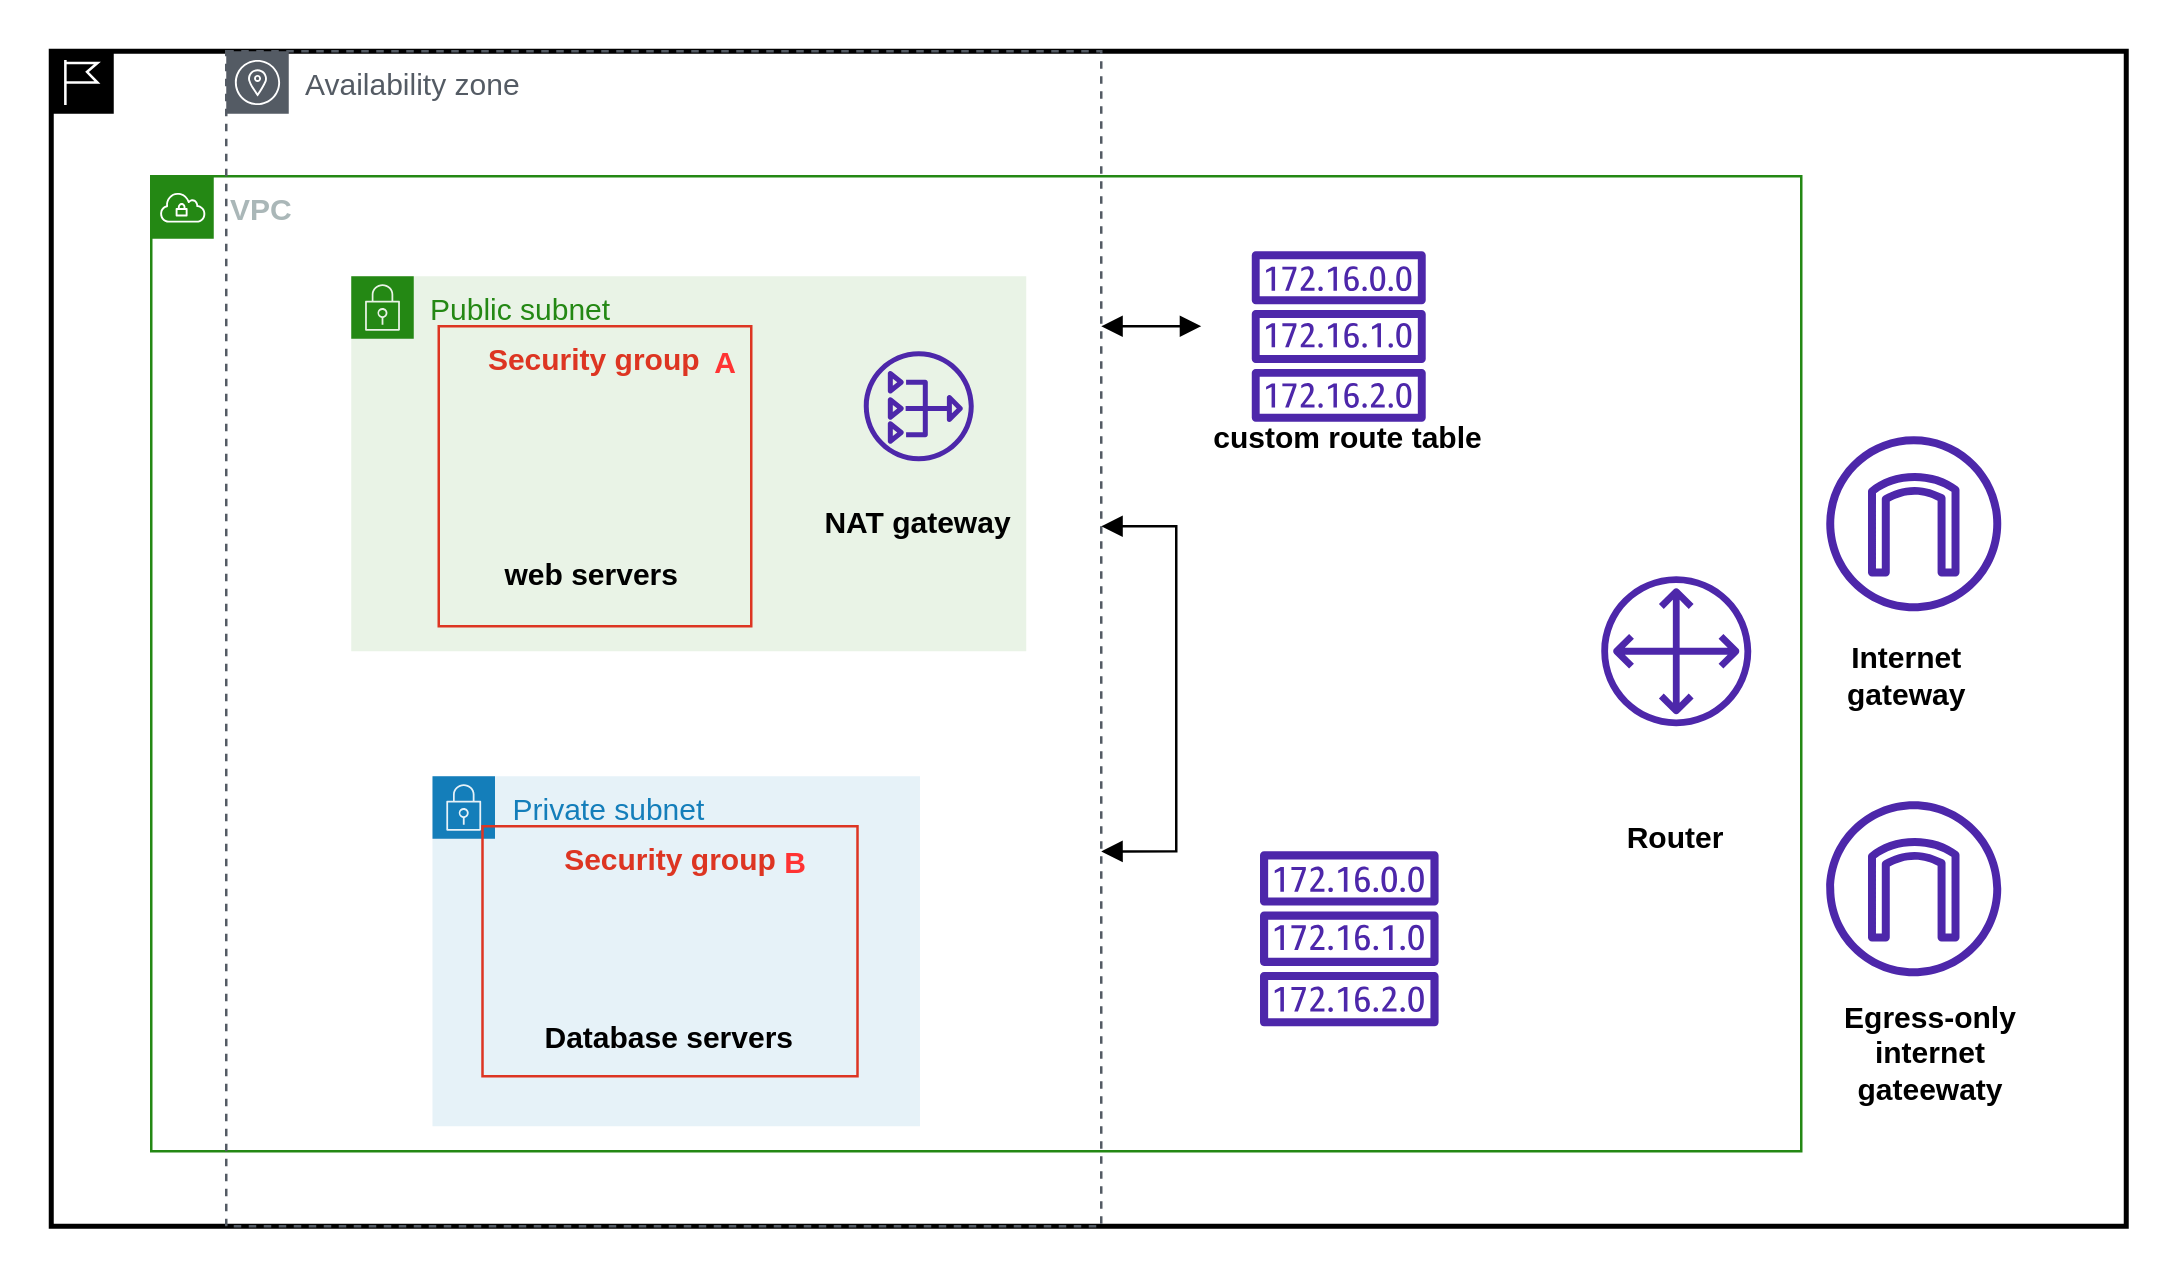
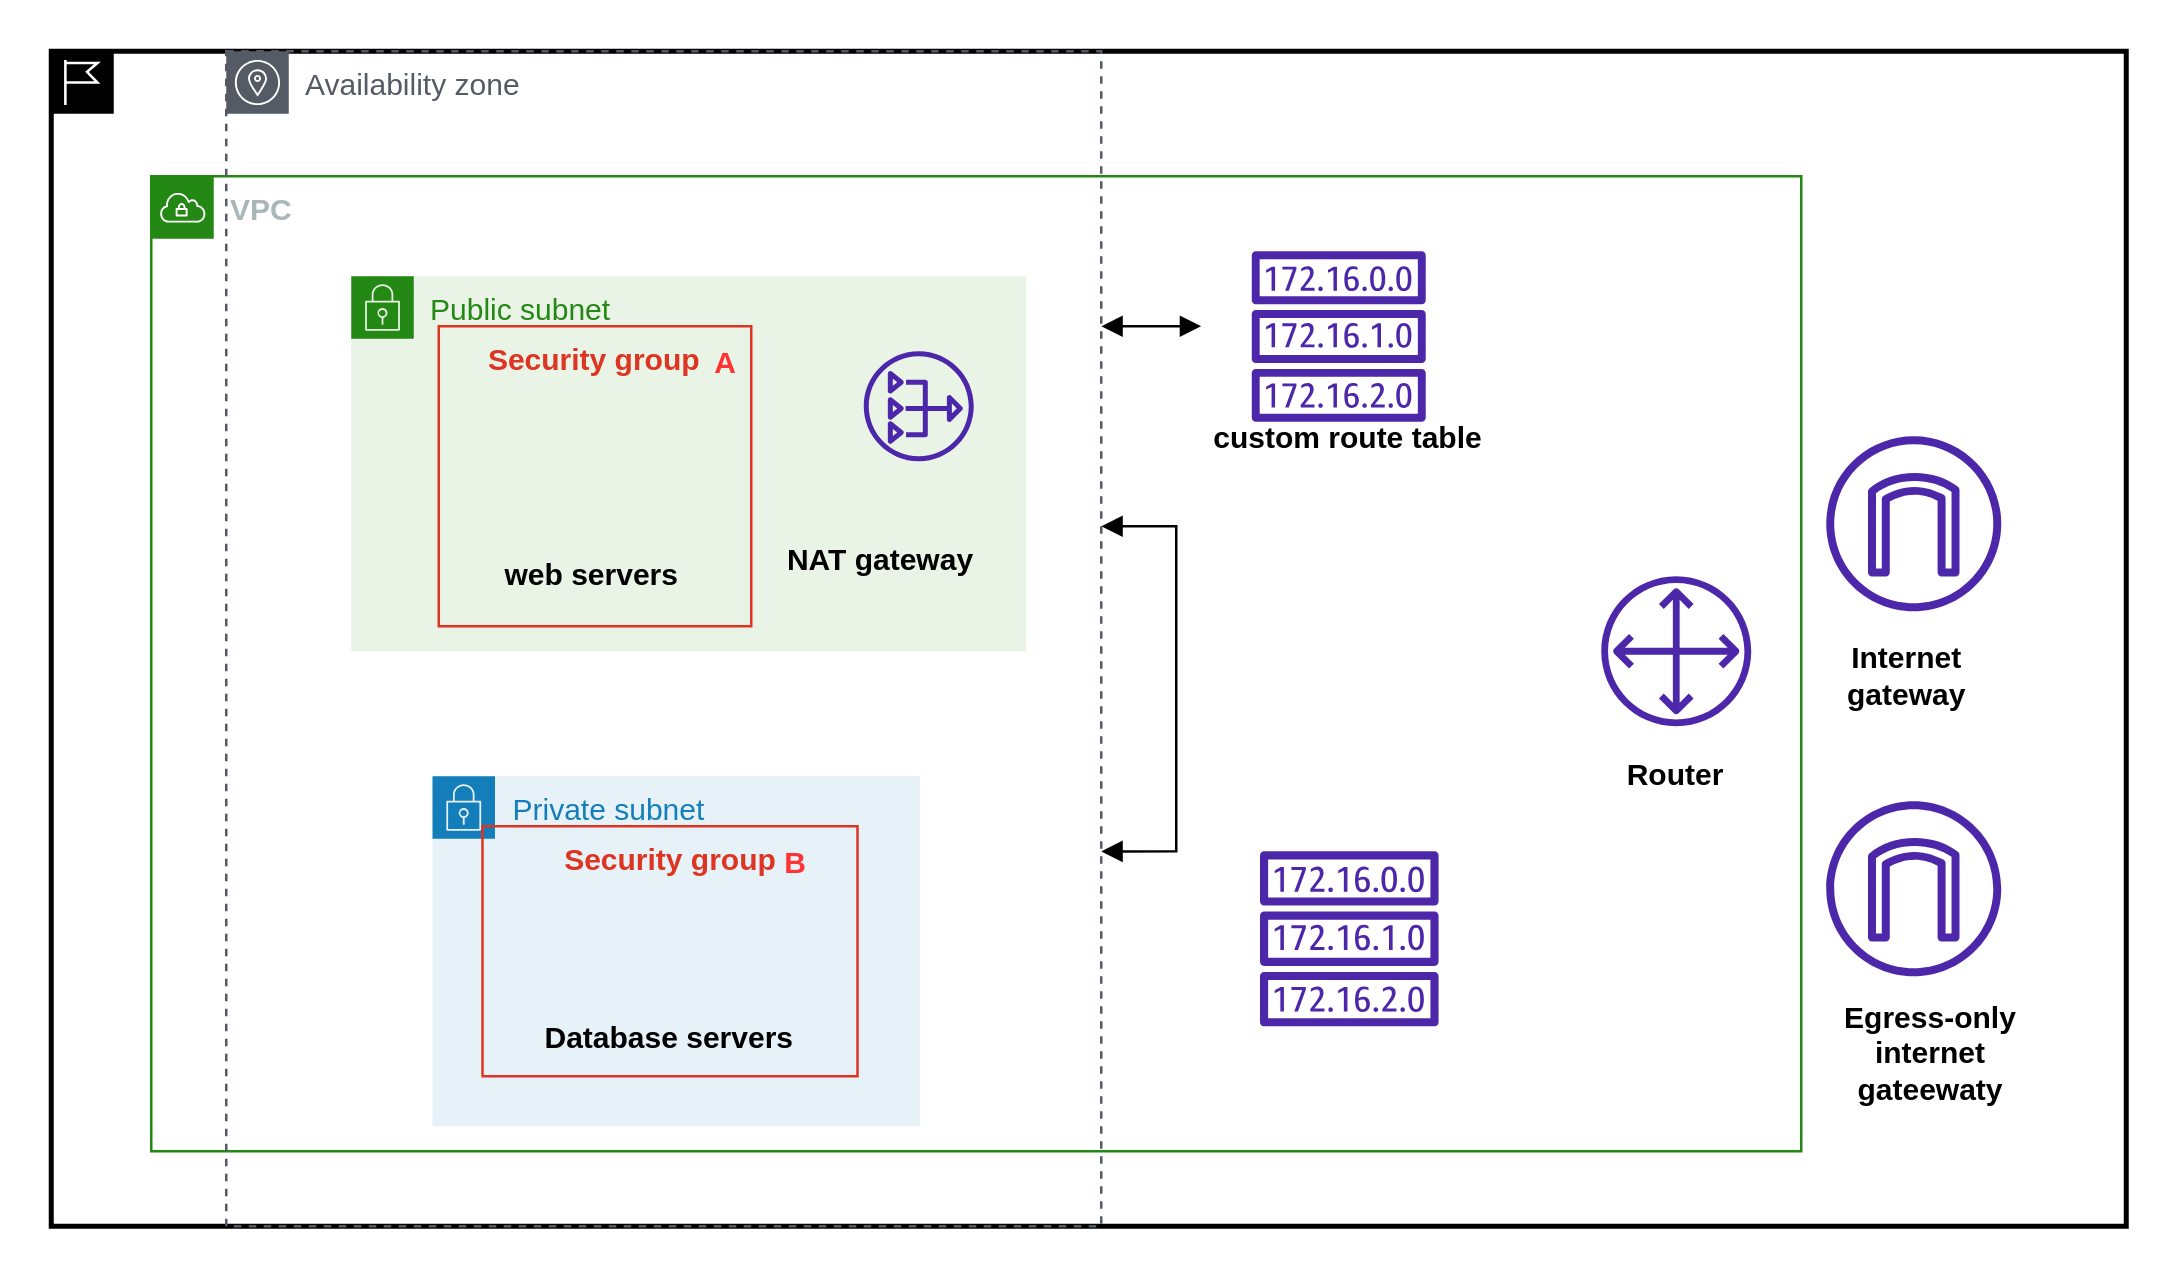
(919, 524) -> (881, 561)
(1676, 839) -> (1676, 776)
